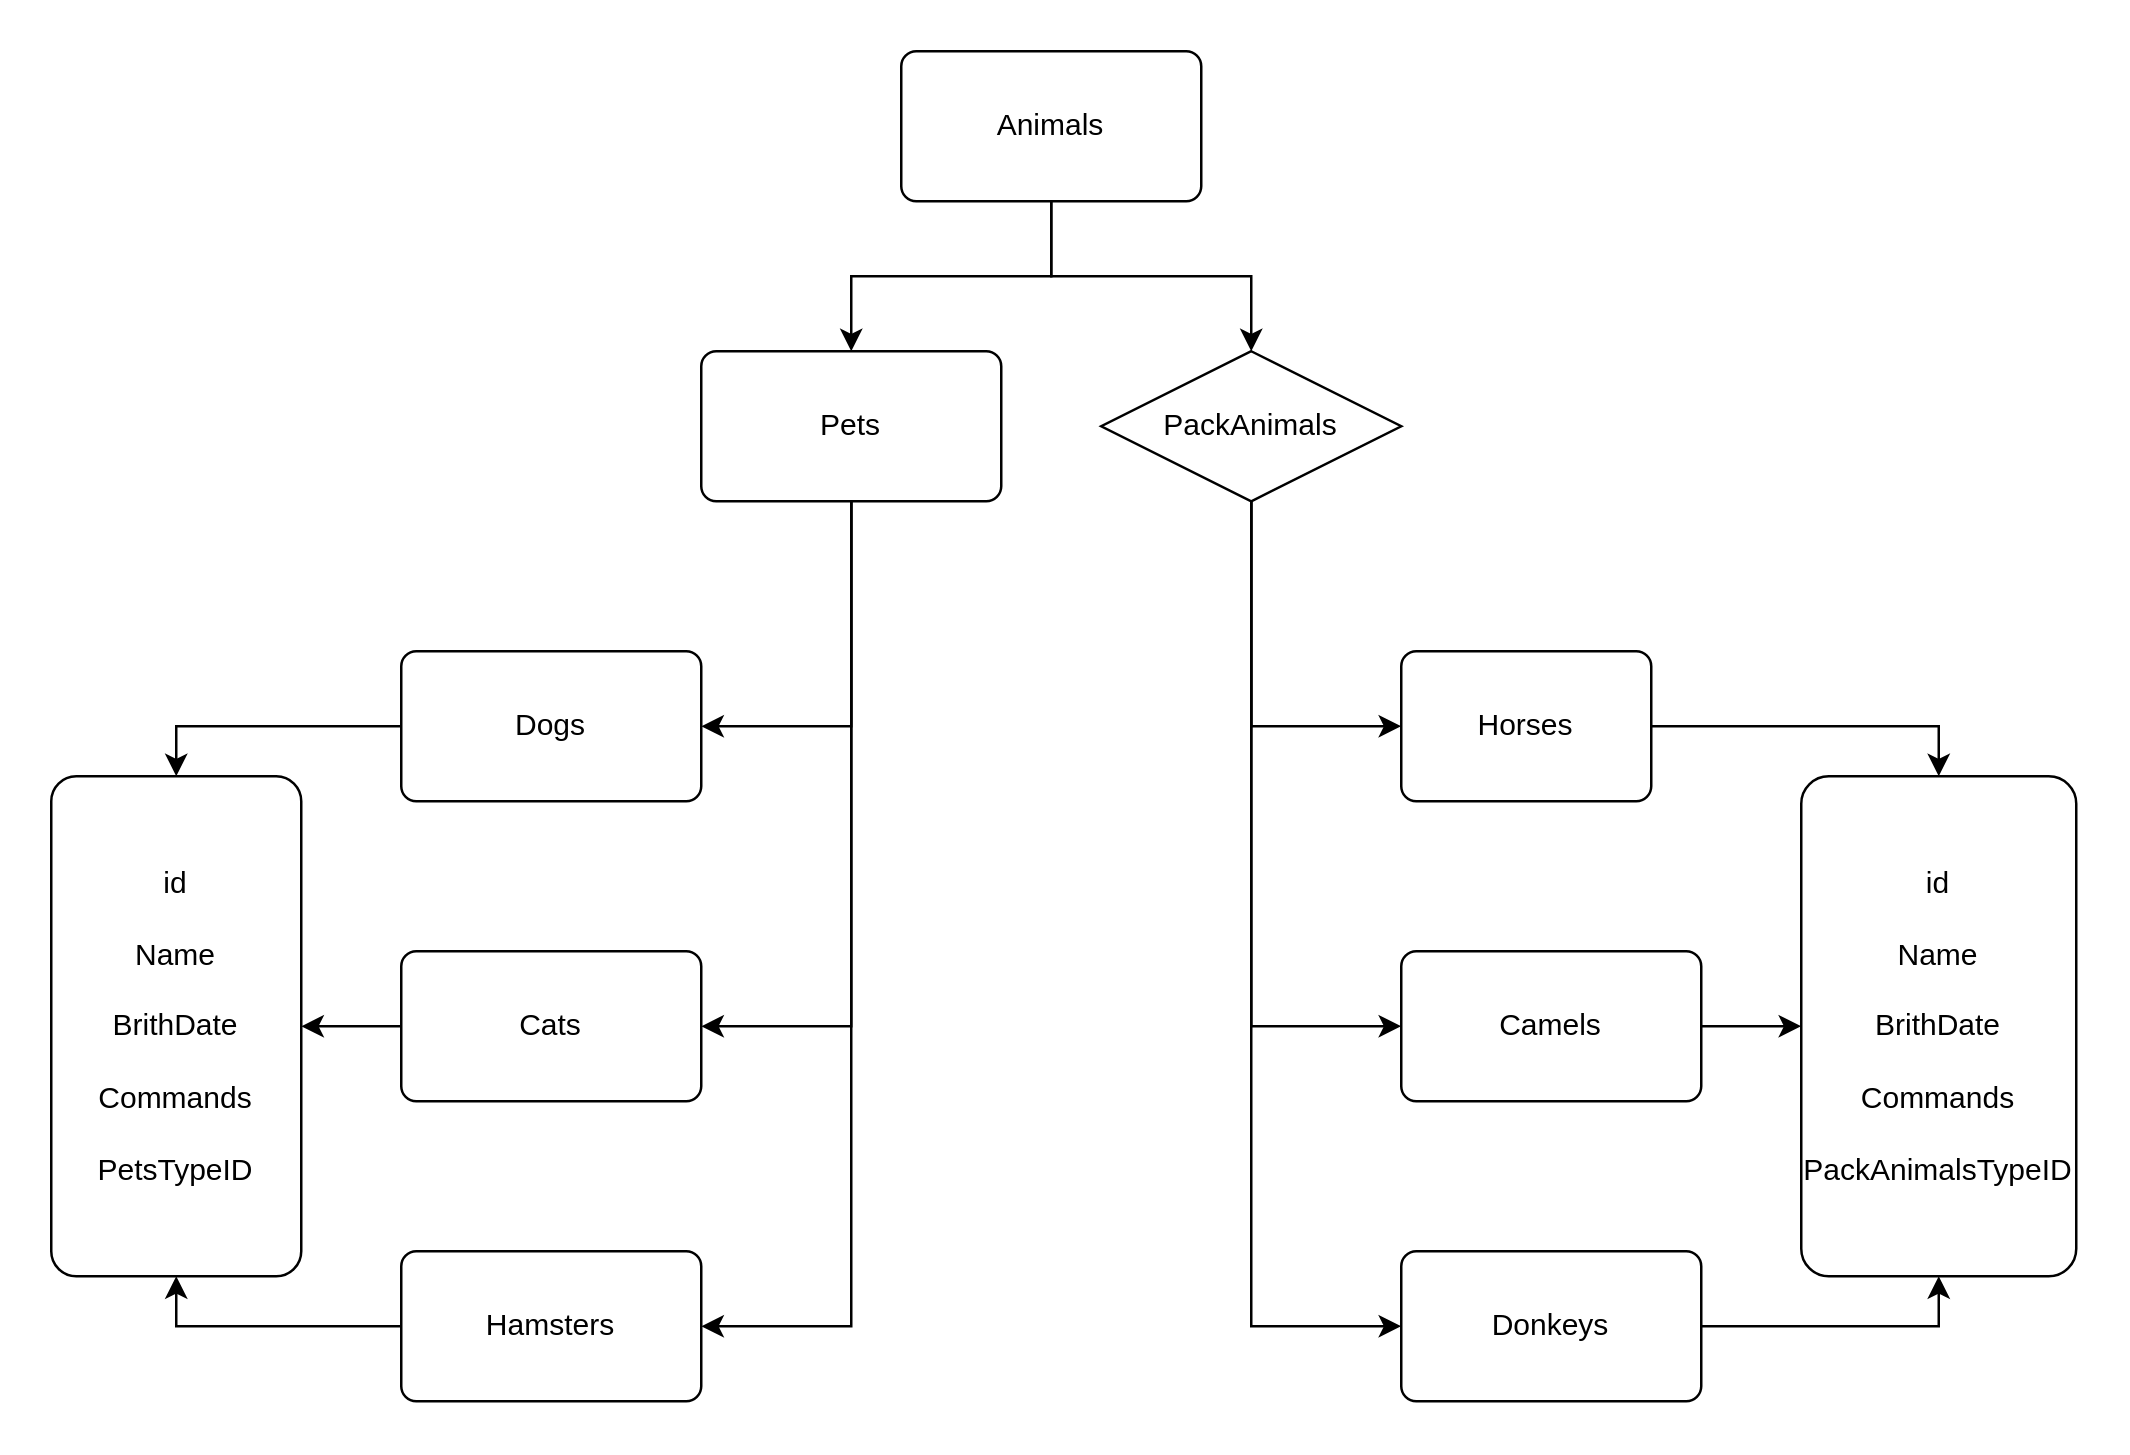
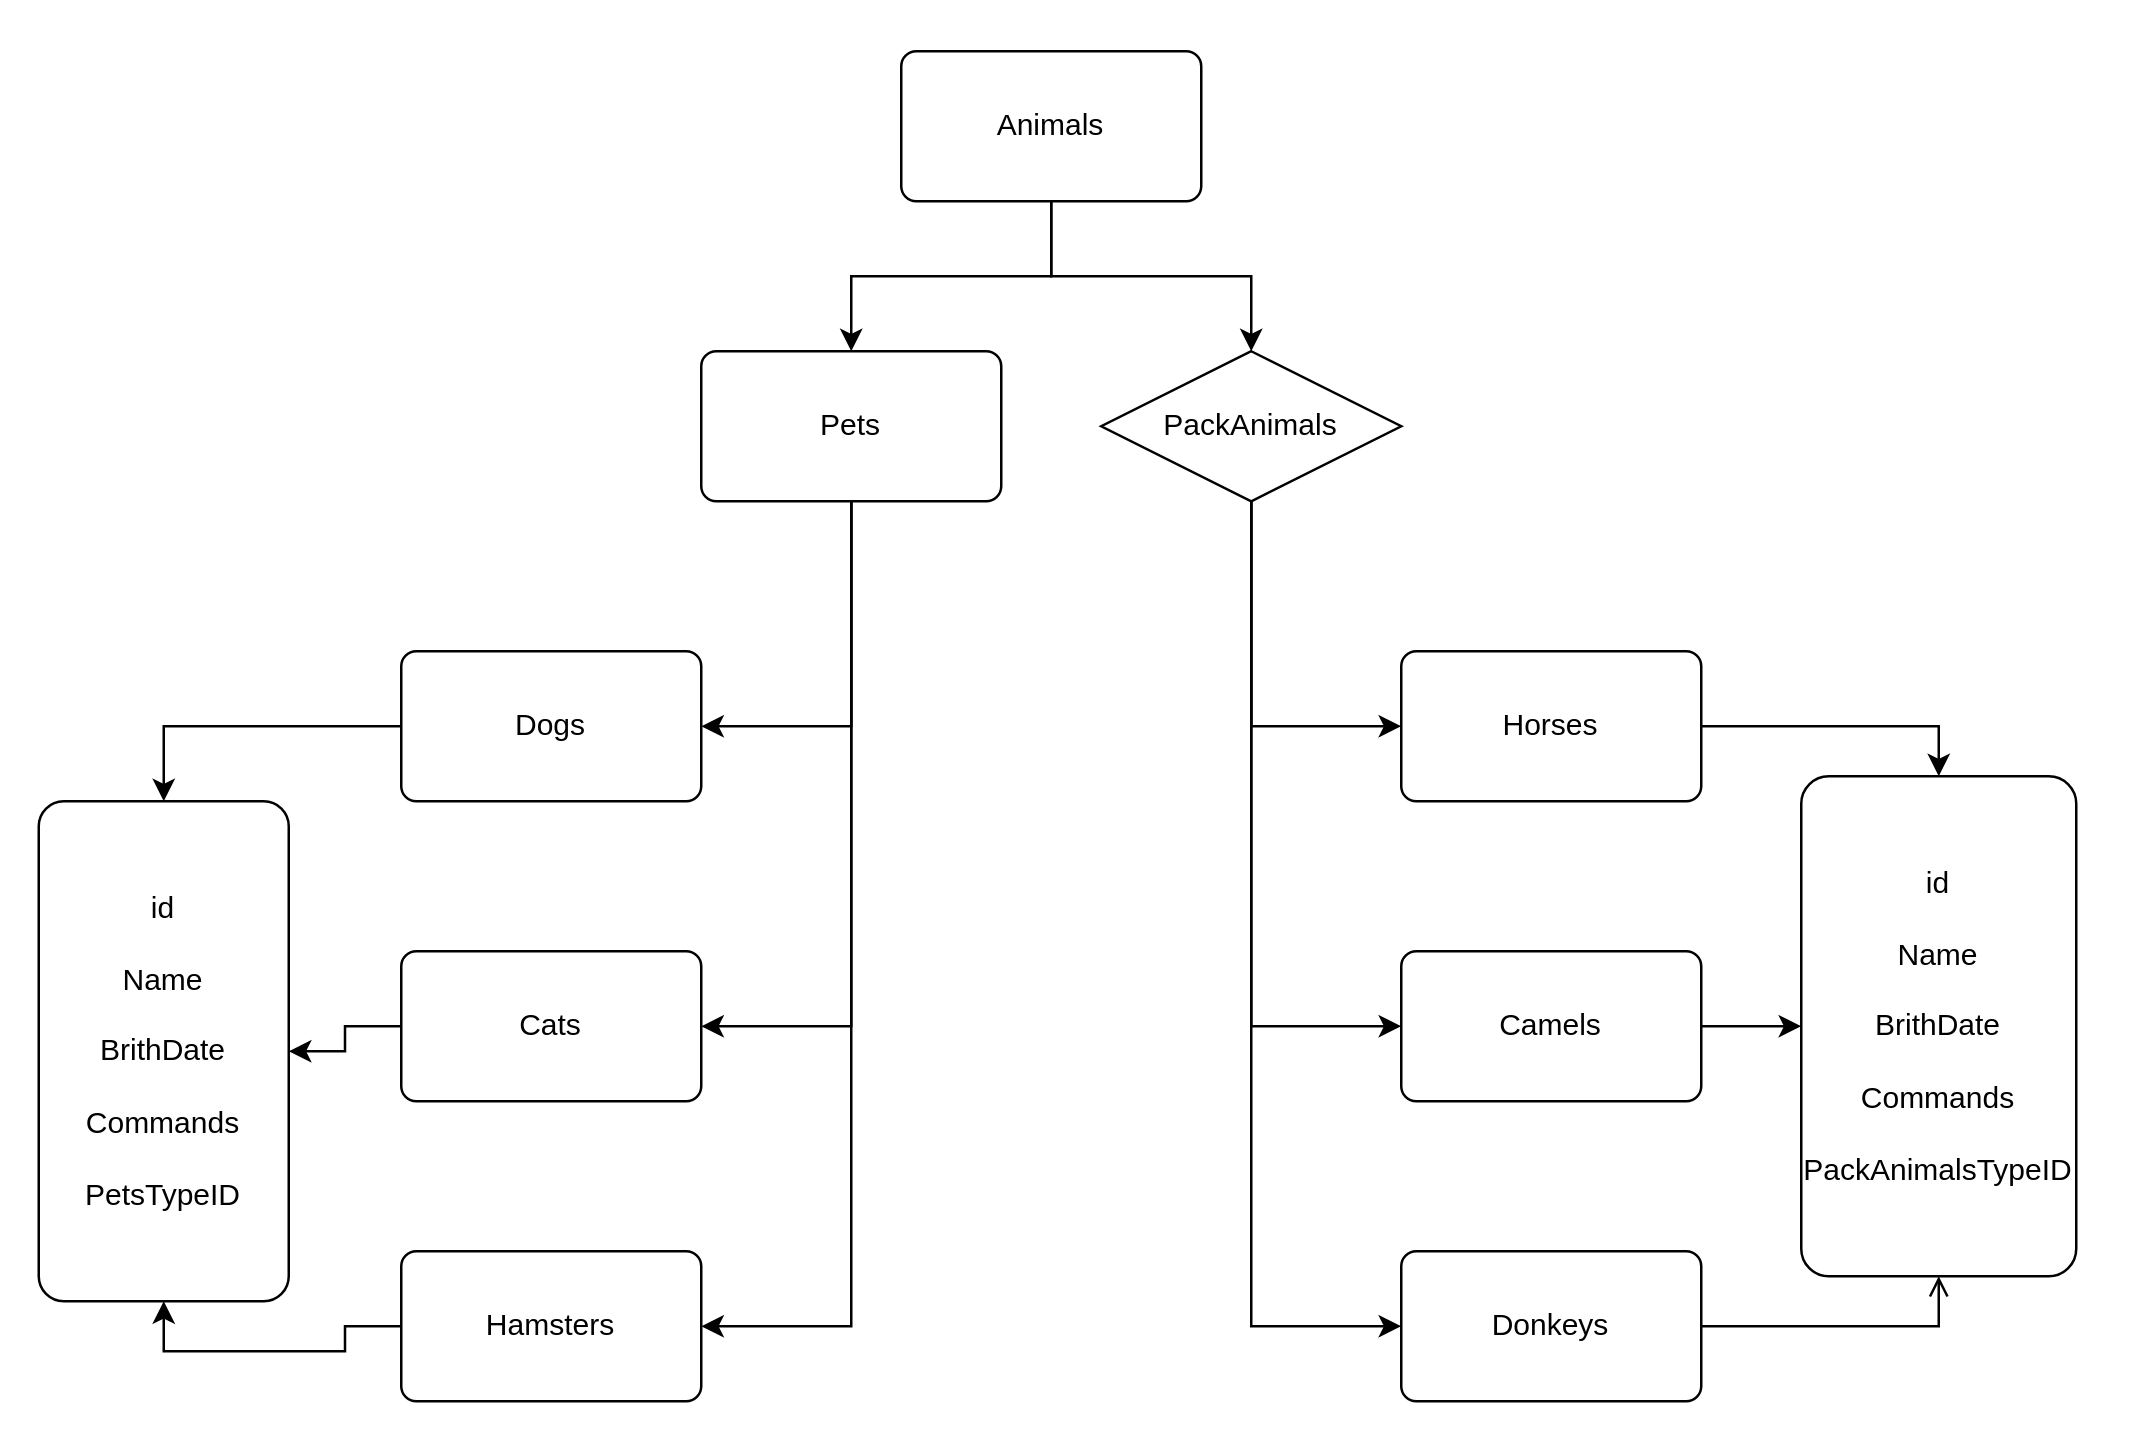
(1526, 726) -> (1551, 726)
(176, 1026) -> (164, 1051)
(1939, 1294) -> (1939, 1290)
